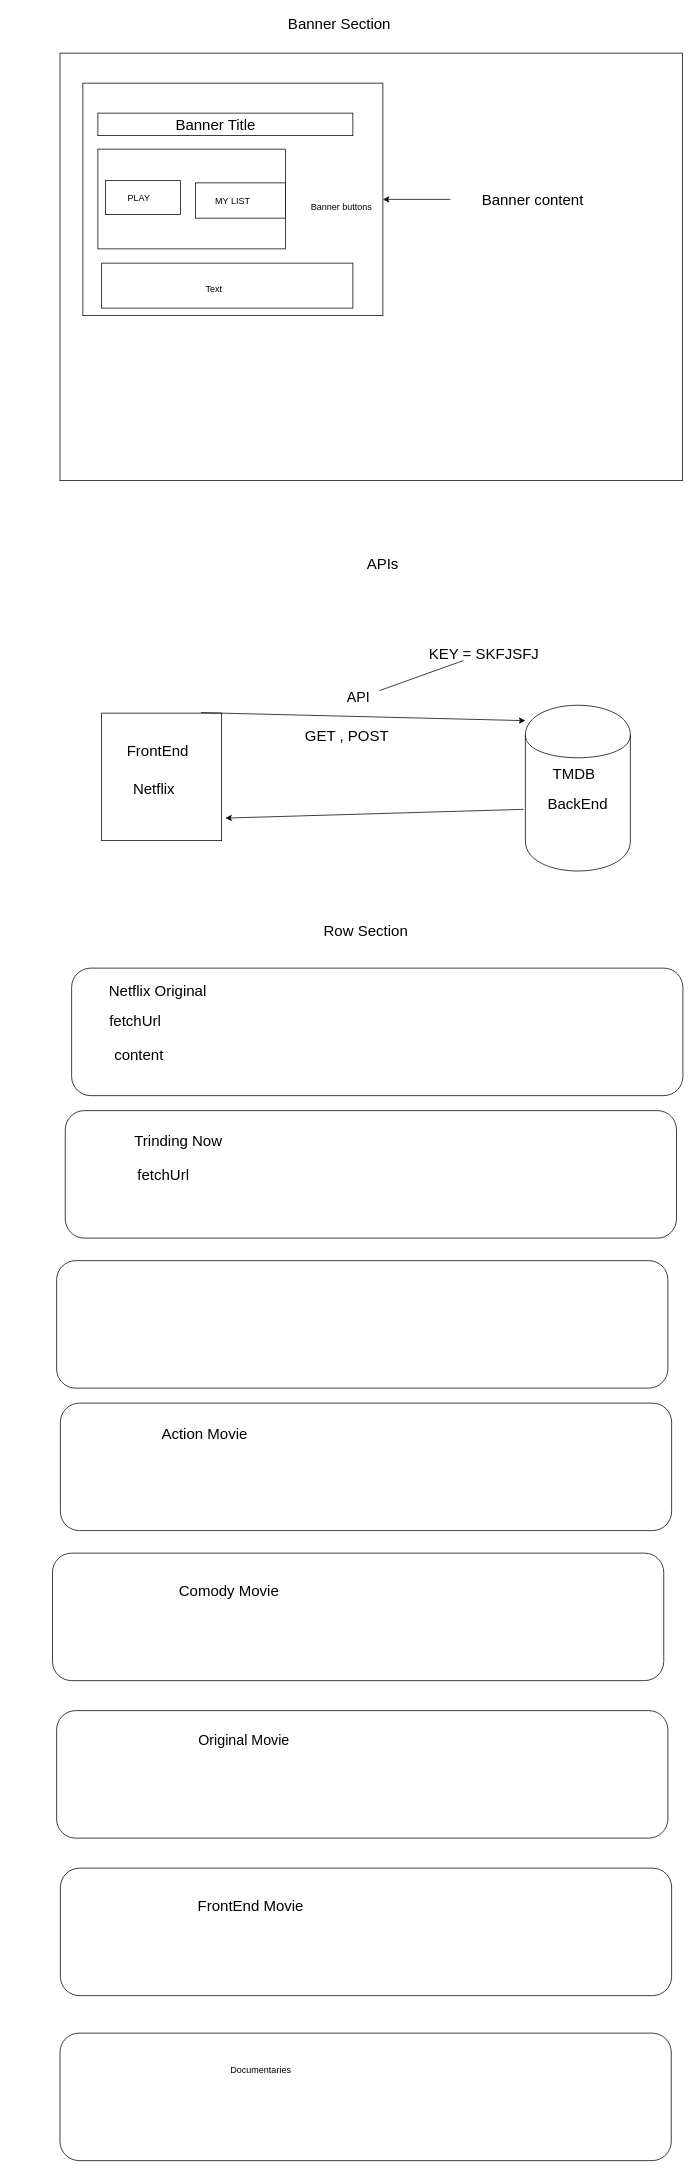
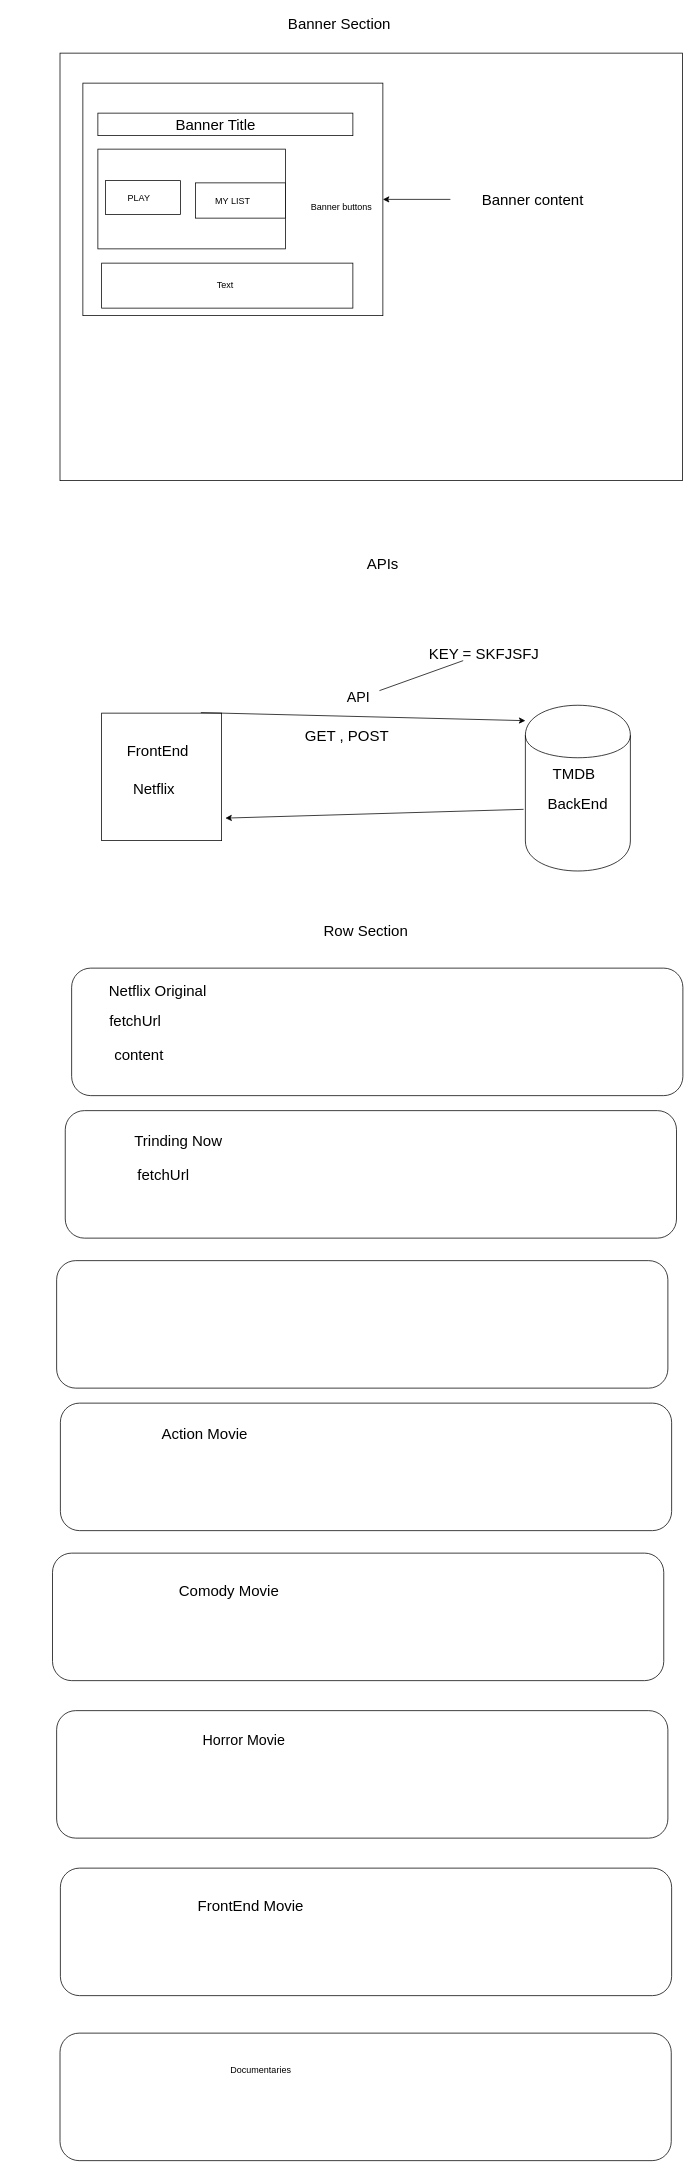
(214, 289) -> (225, 285)
(244, 1740) -> (244, 1740)
